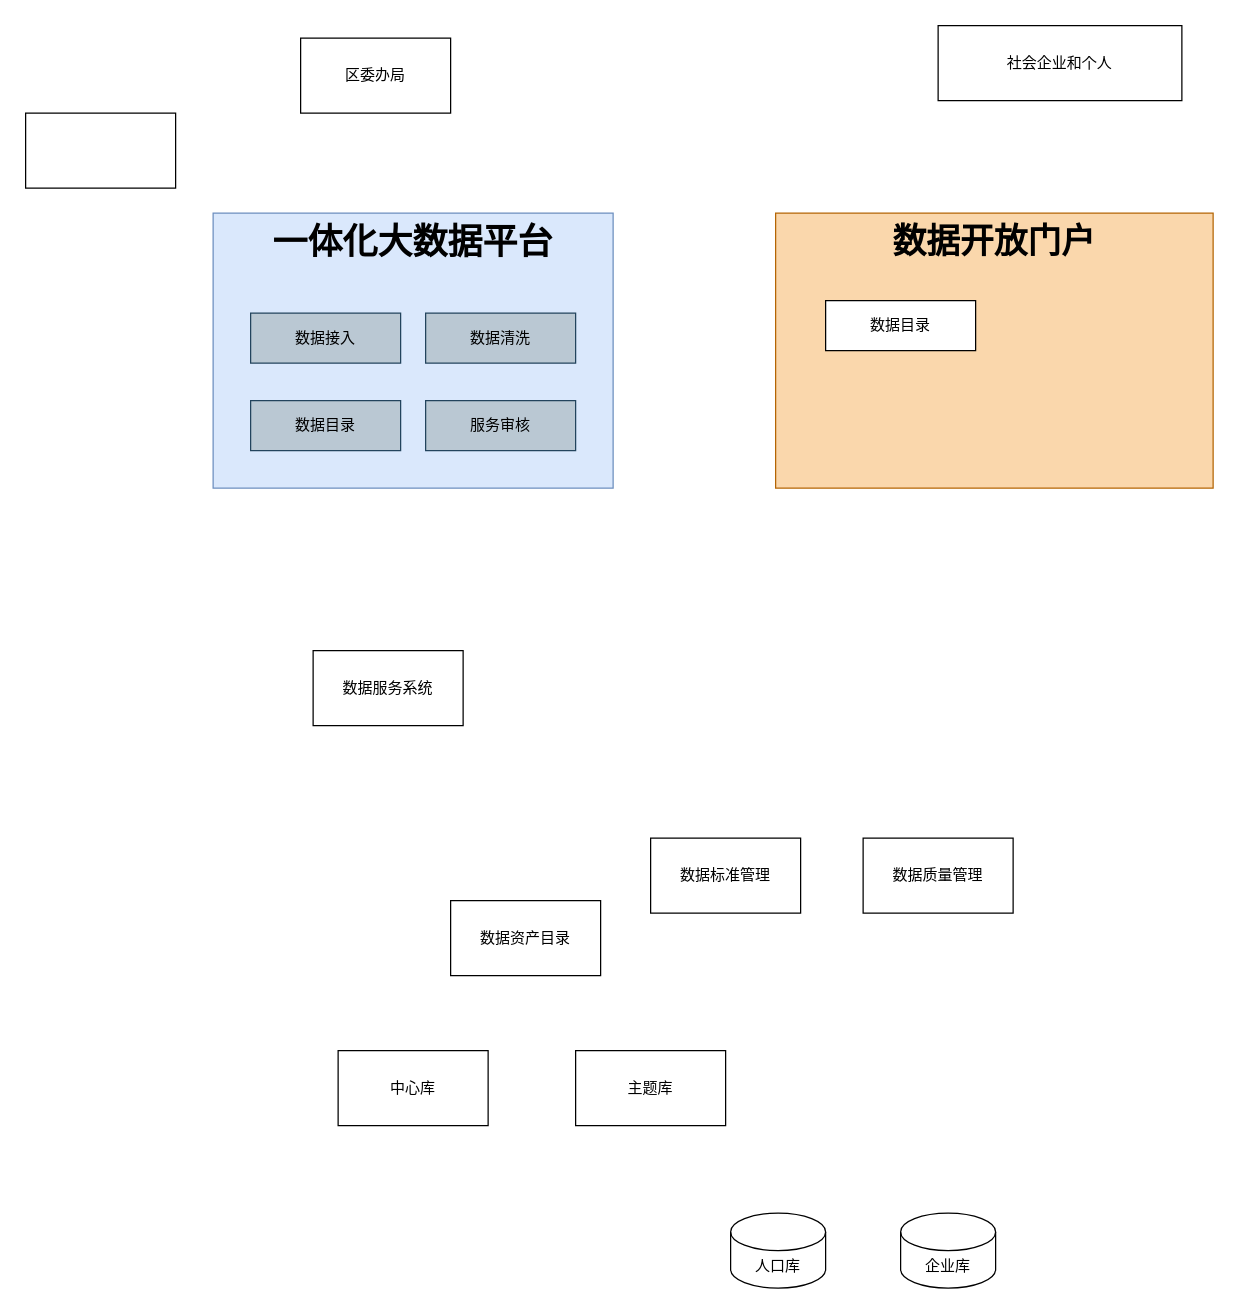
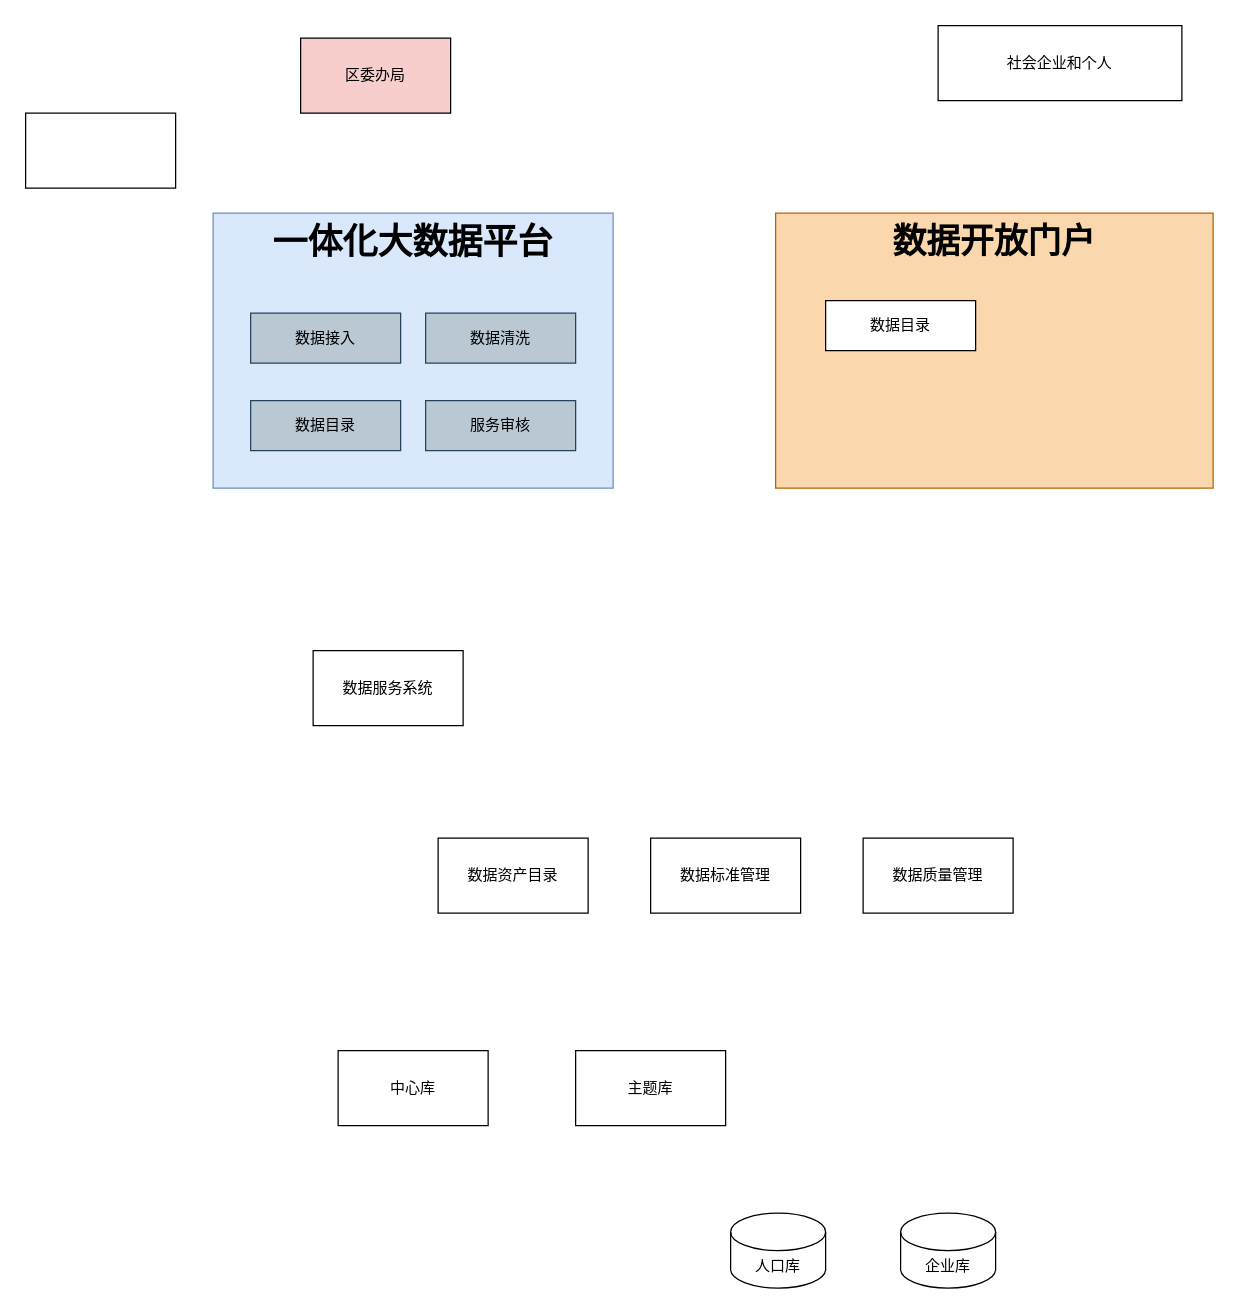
(376, 76) -> (376, 76)
(526, 938) -> (513, 876)
